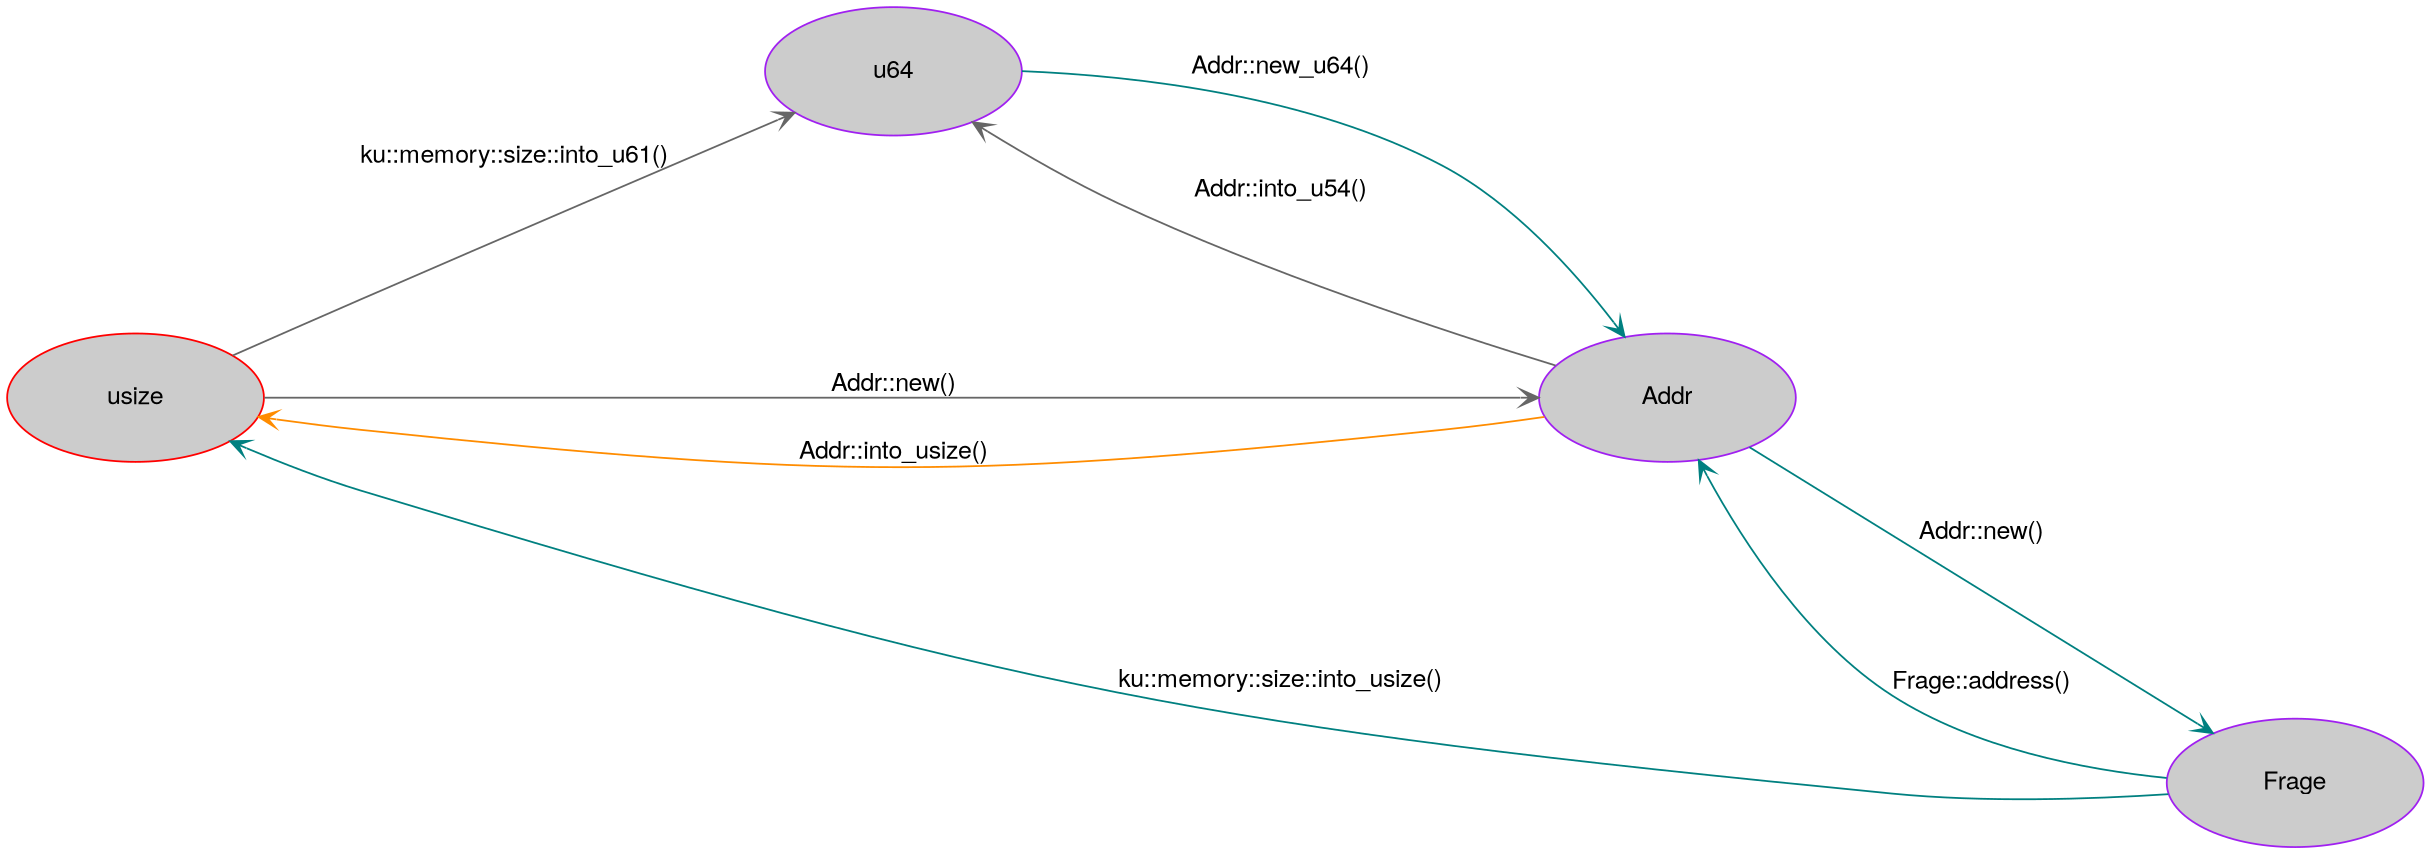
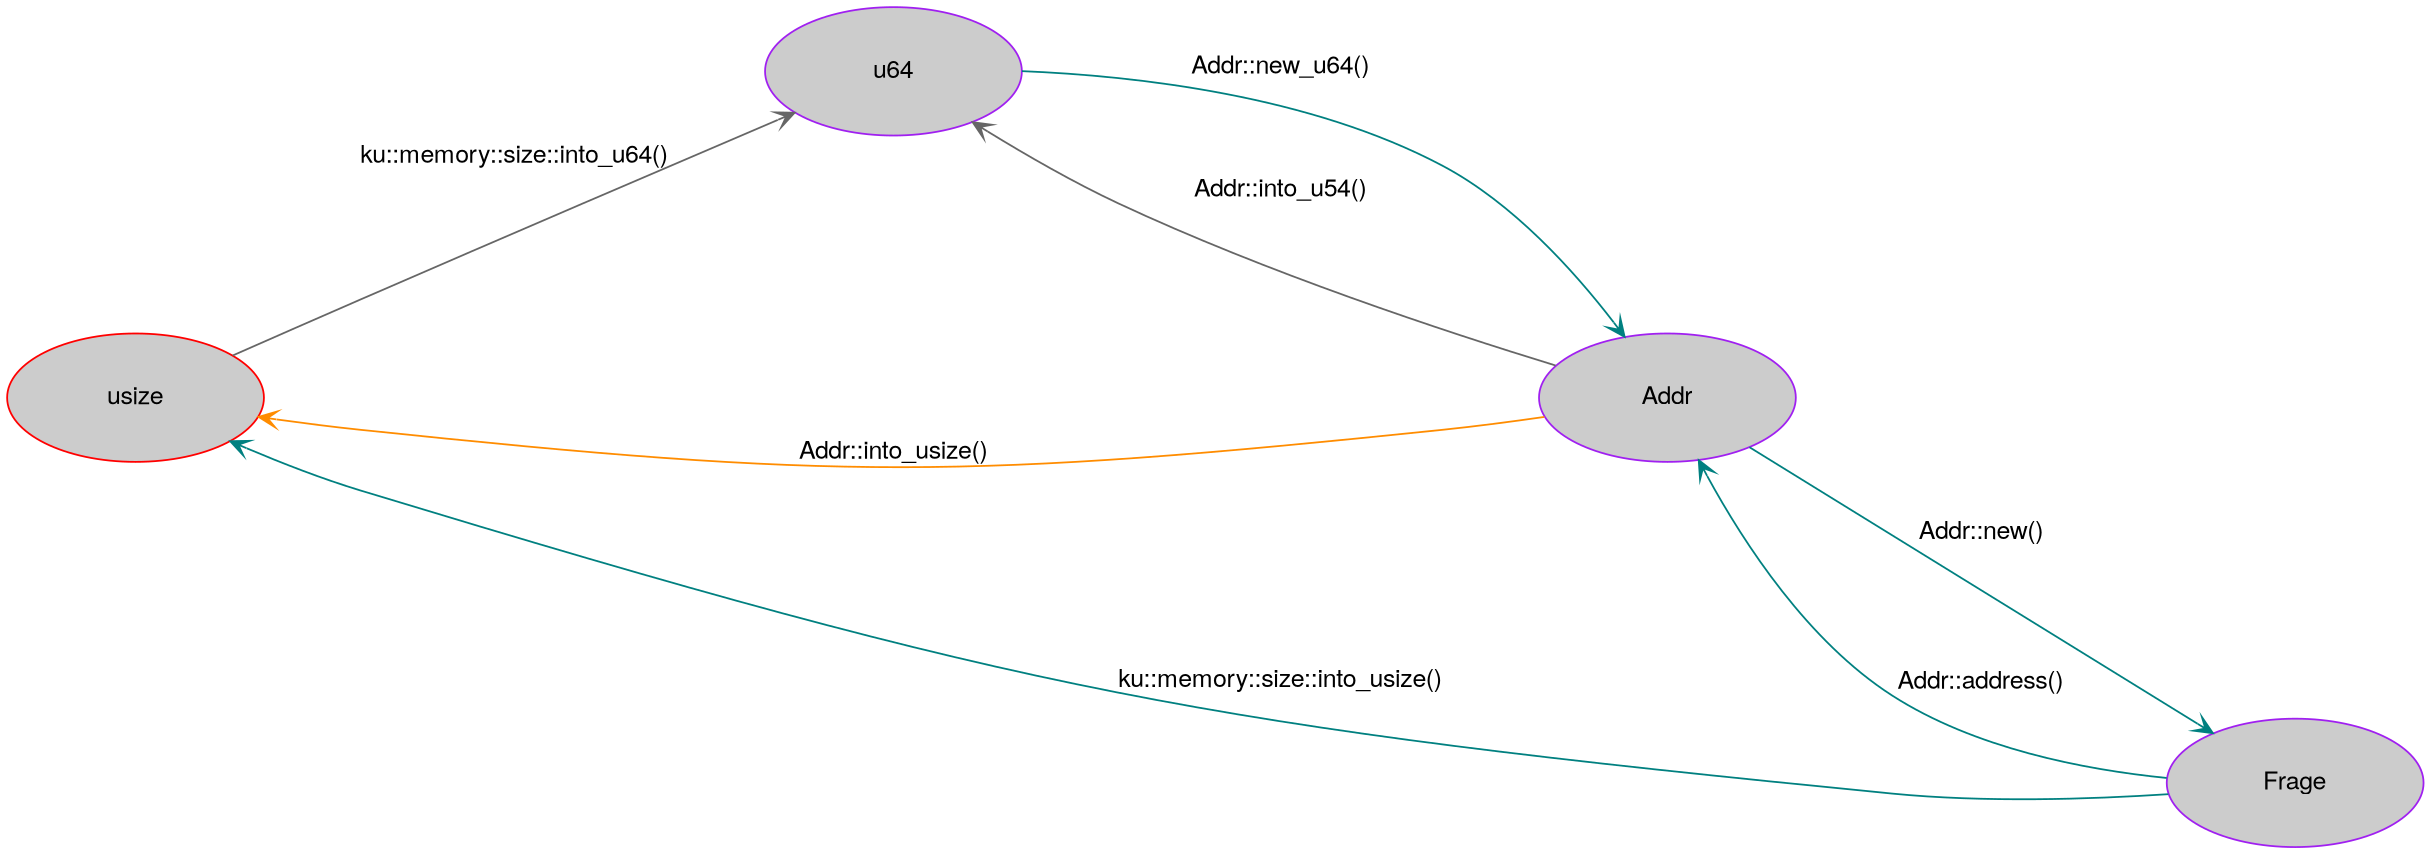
(514, 156) -> (514, 156)
(892, 398) -> none
(1981, 682) -> (1981, 682)
